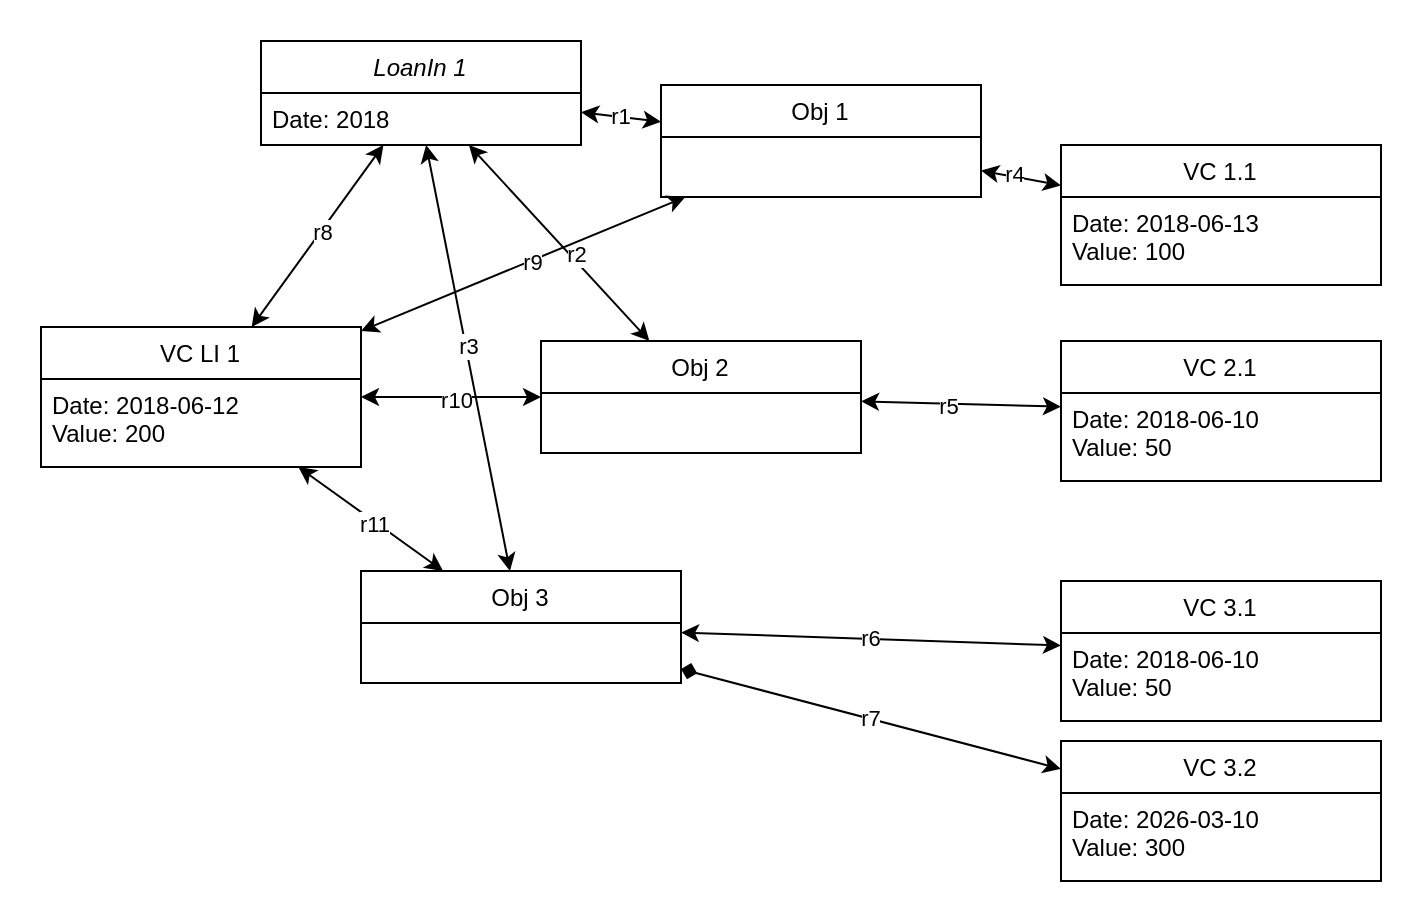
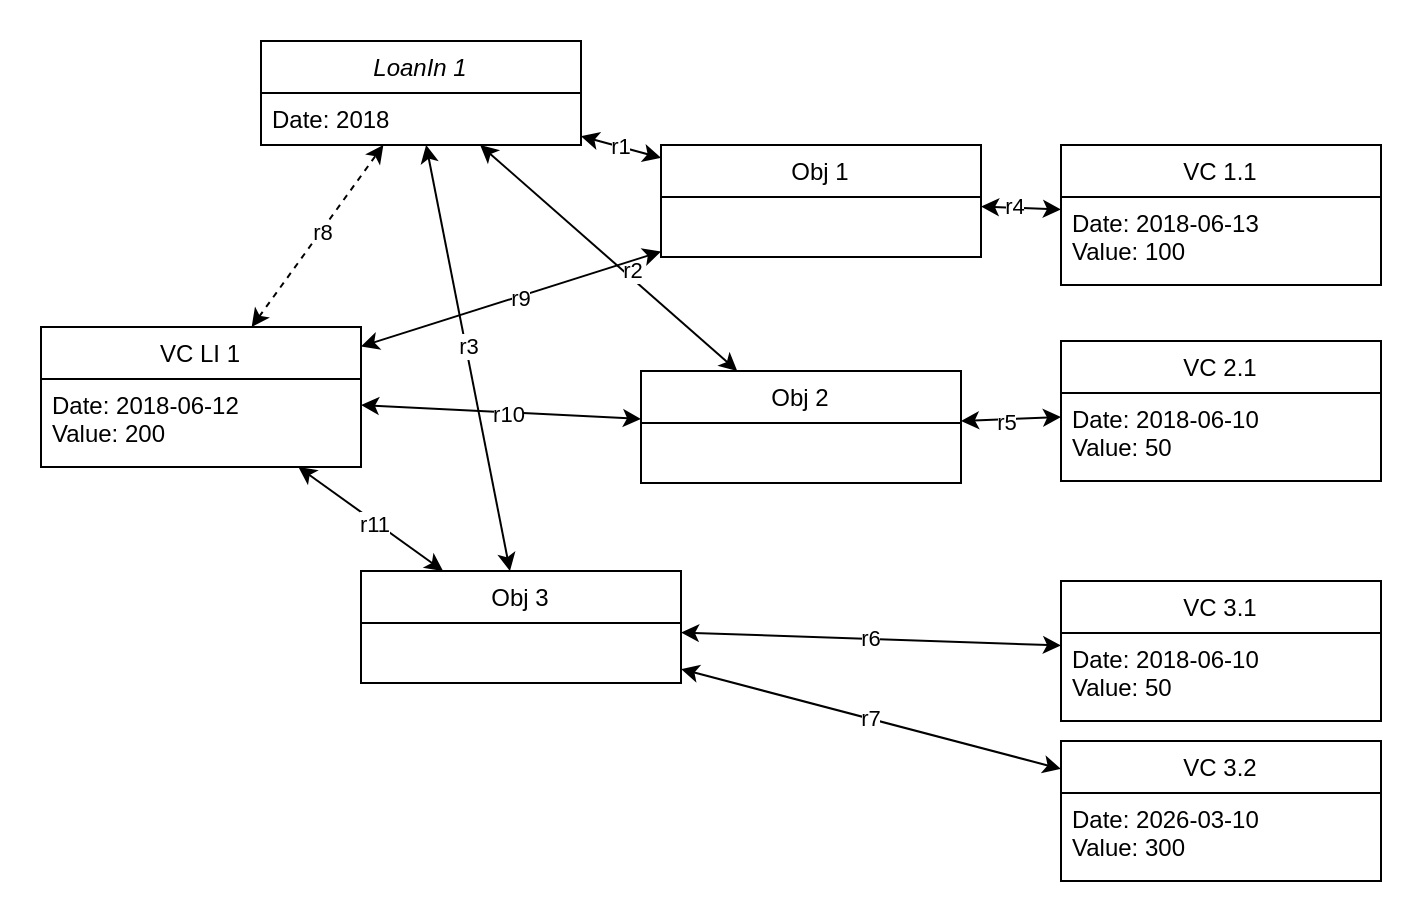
(821, 141) -> (821, 201)
(288, 276) -> (288, 276)
(701, 397) -> (801, 427)
(697, 673) -> (695, 673)
